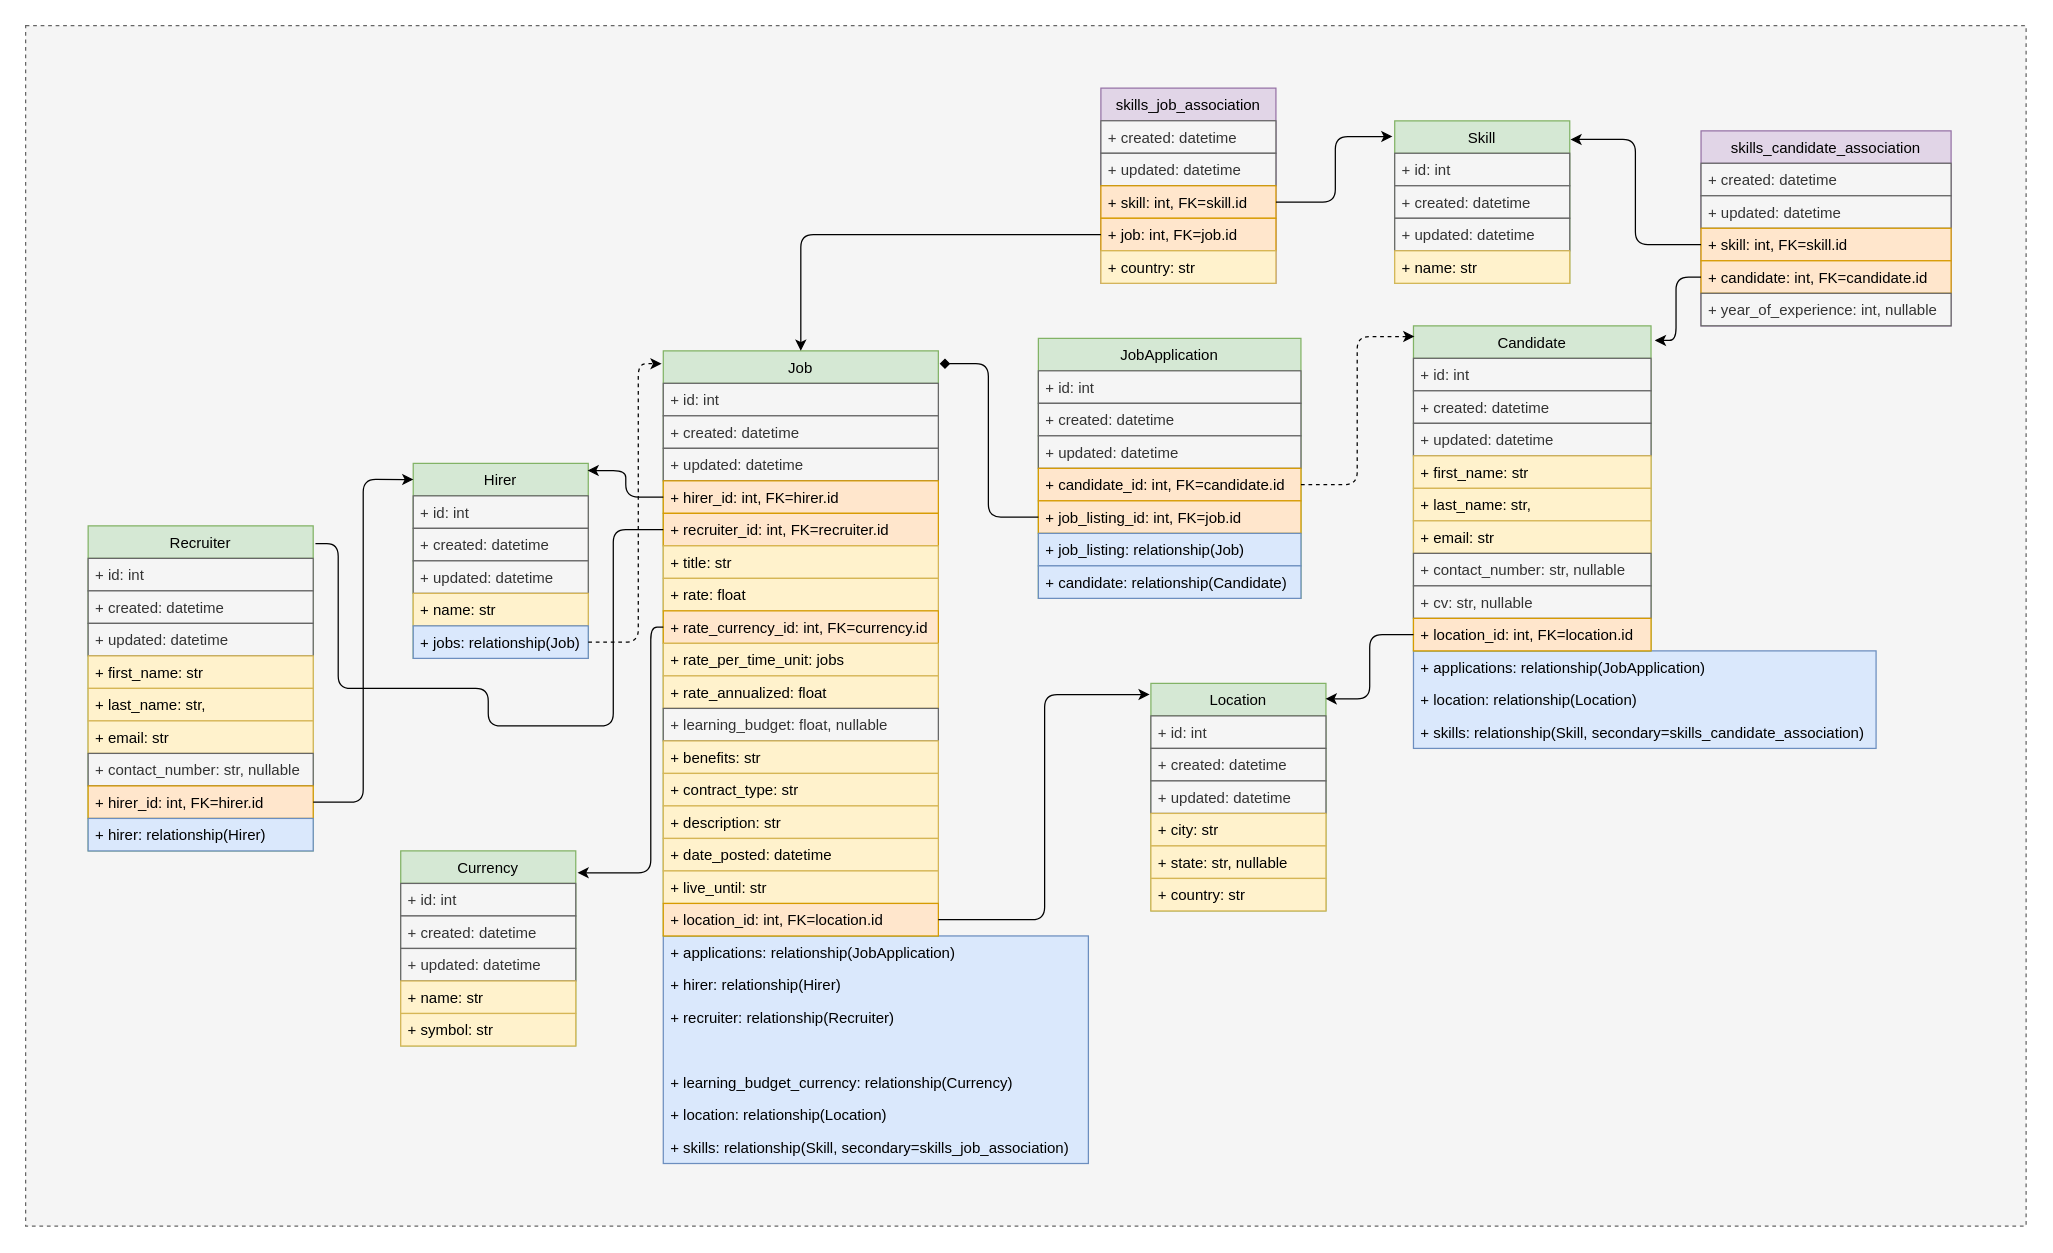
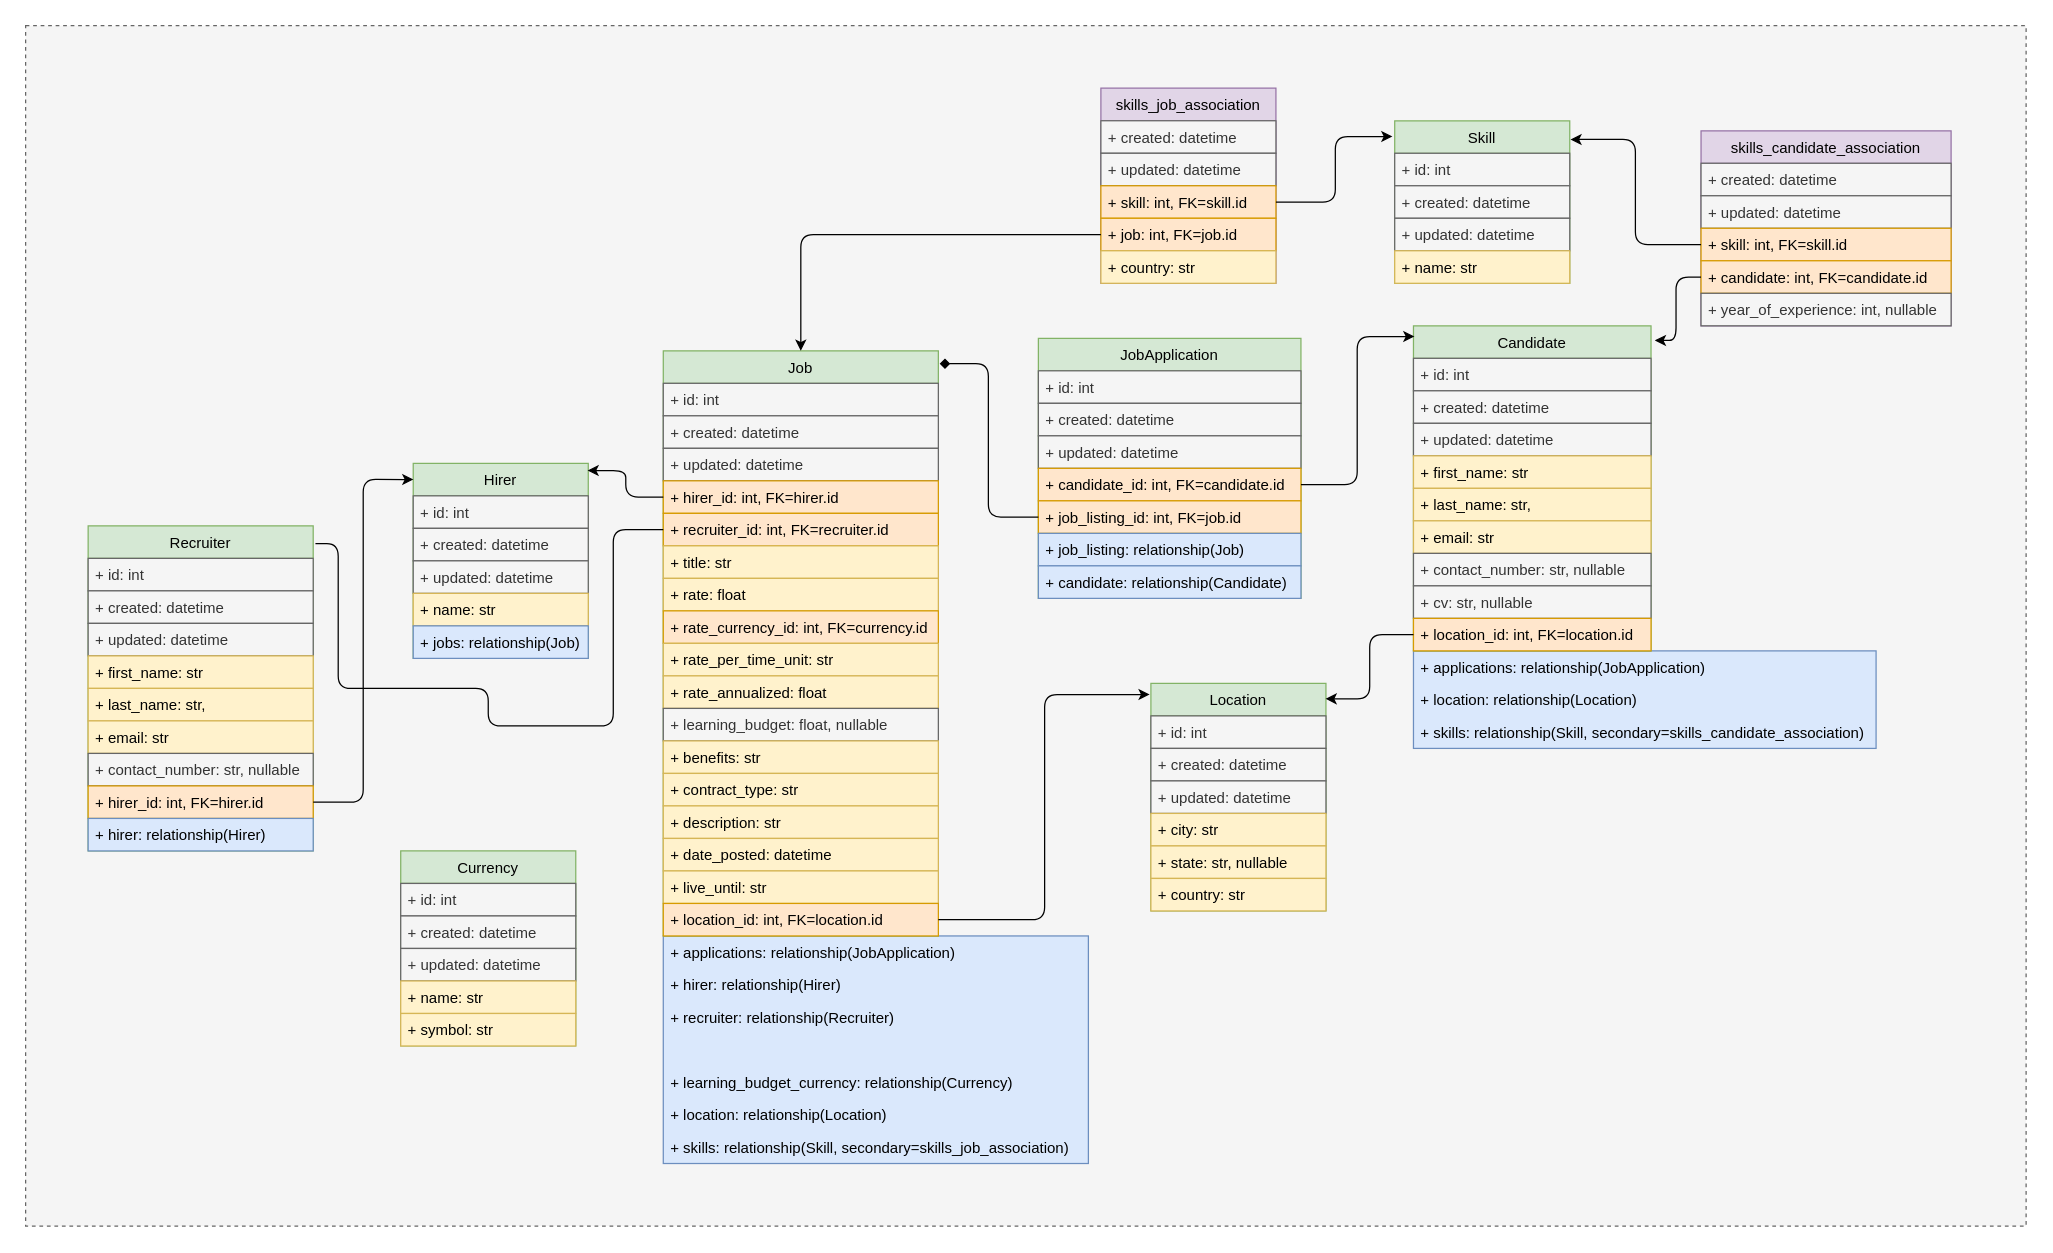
(1357, 414) -> (1357, 414)
(638, 518) -> none
(769, 660) -> (765, 660)
(651, 775) -> none
